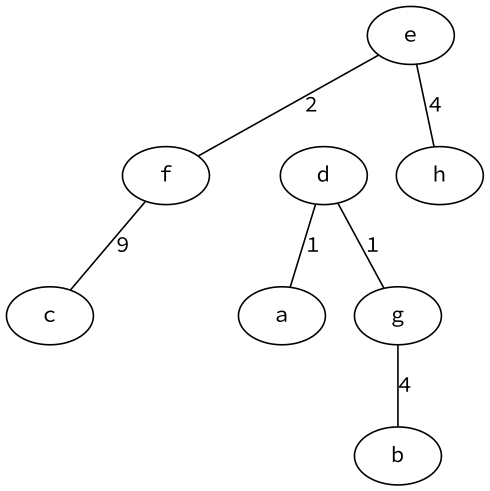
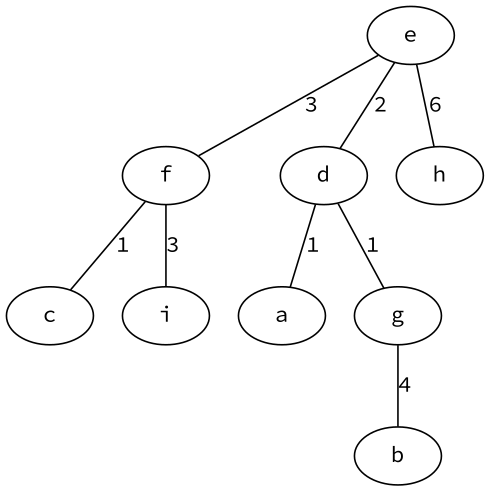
(312, 106) -> (312, 106)
none -> (367, 106)
(436, 106) -> (436, 106)
(123, 246) -> (123, 246)
none -> (166, 316)
